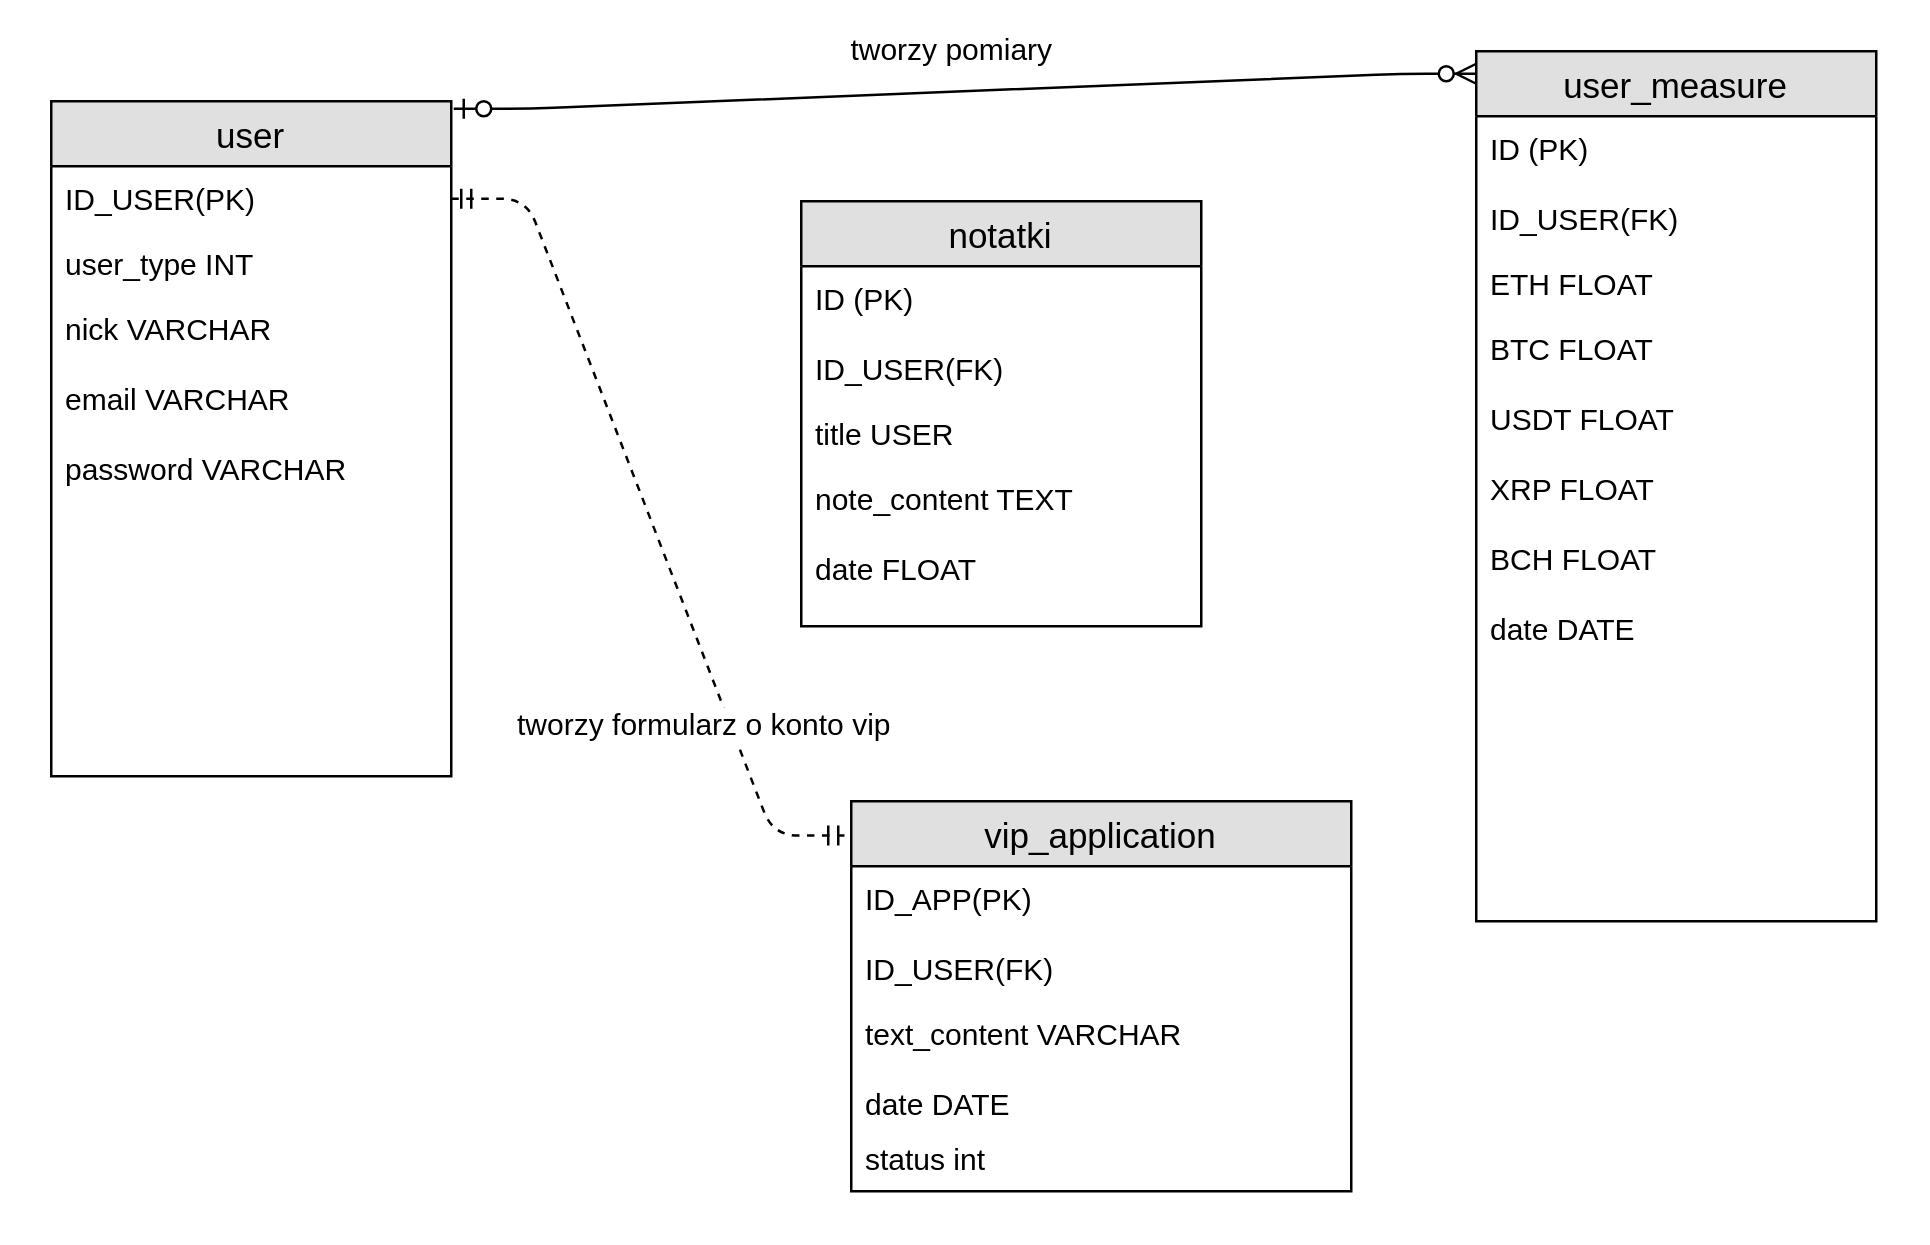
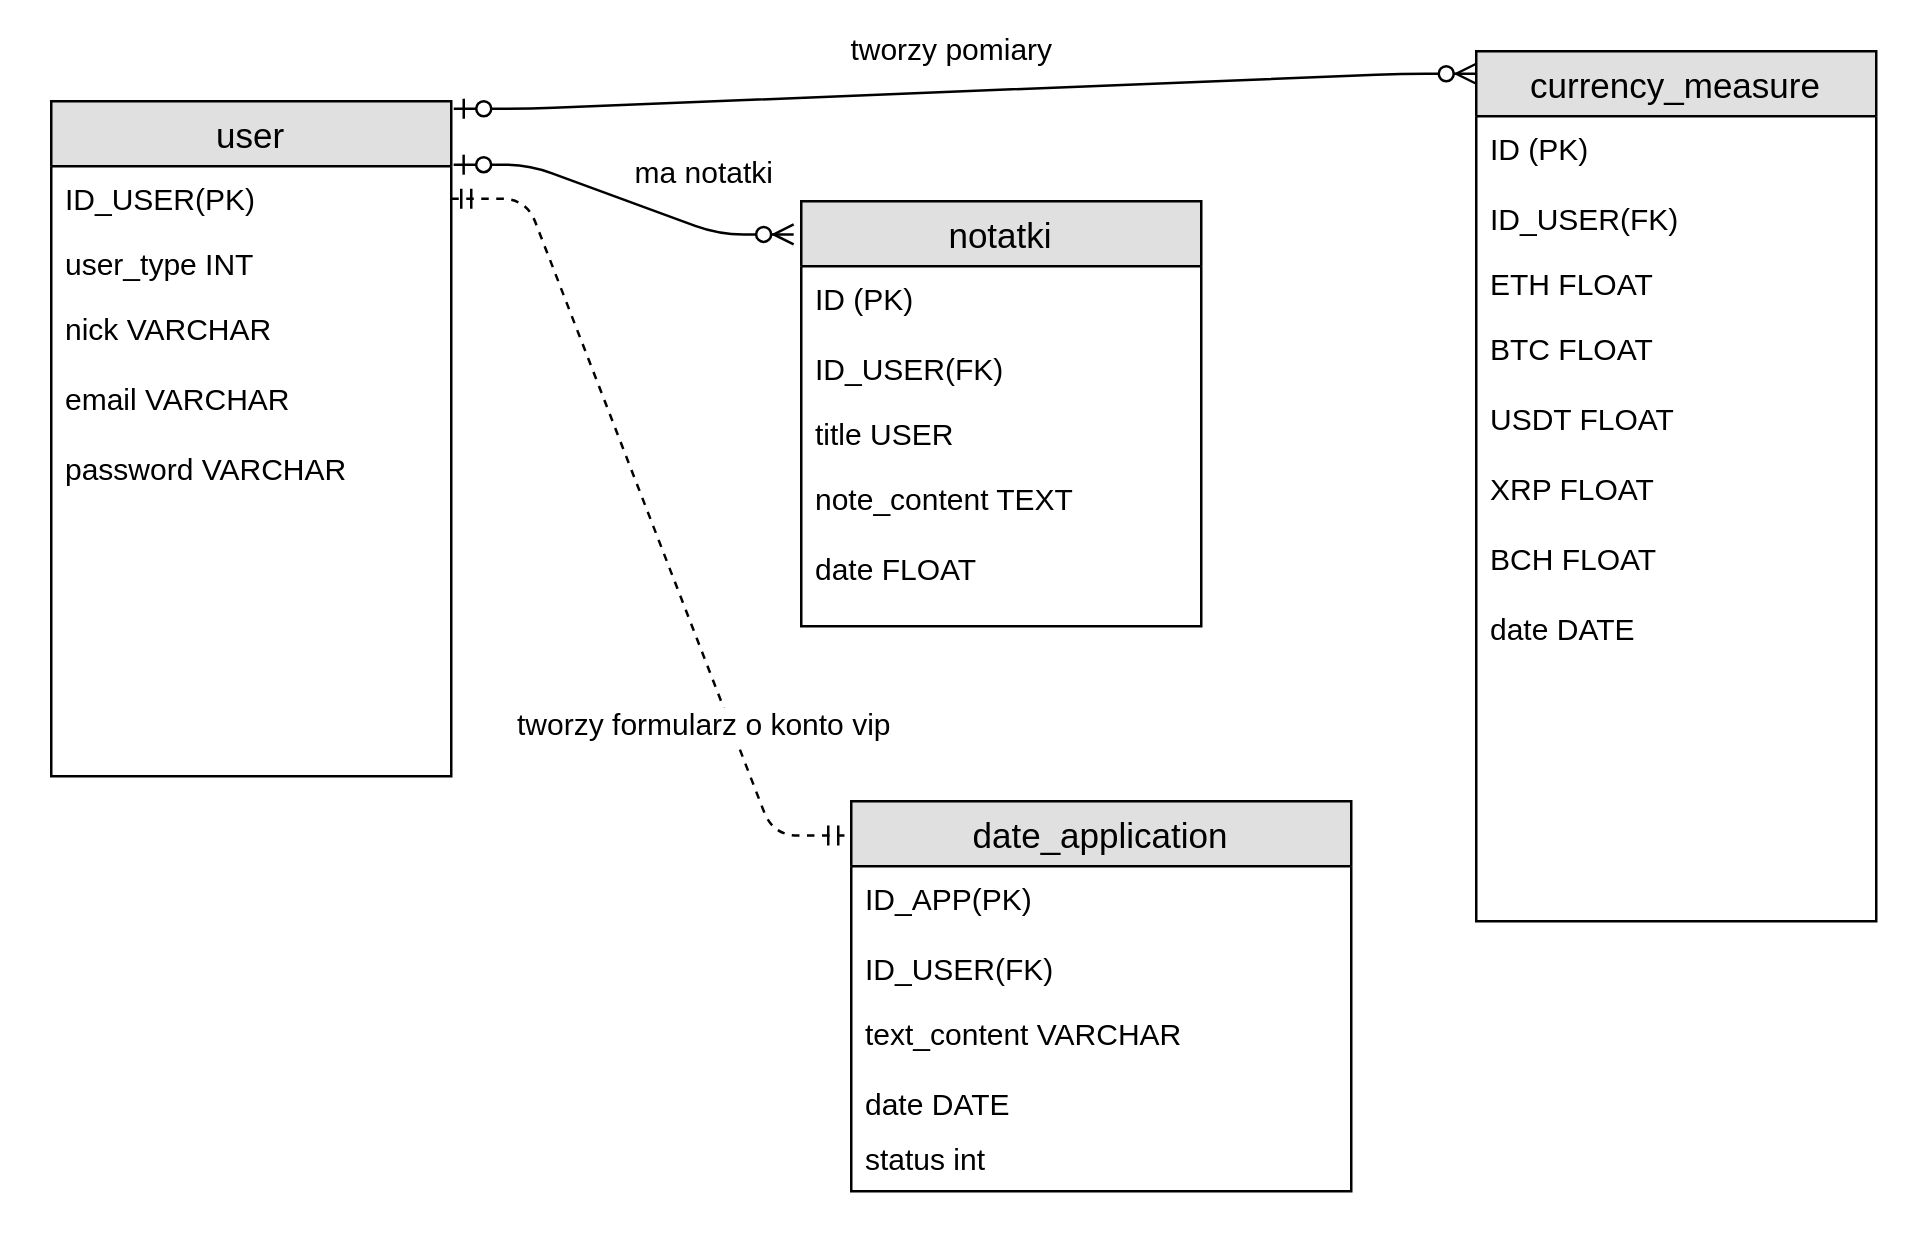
(1675, 86) -> (1675, 86)
none -> (623, 199)
(1100, 836) -> (1100, 836)
